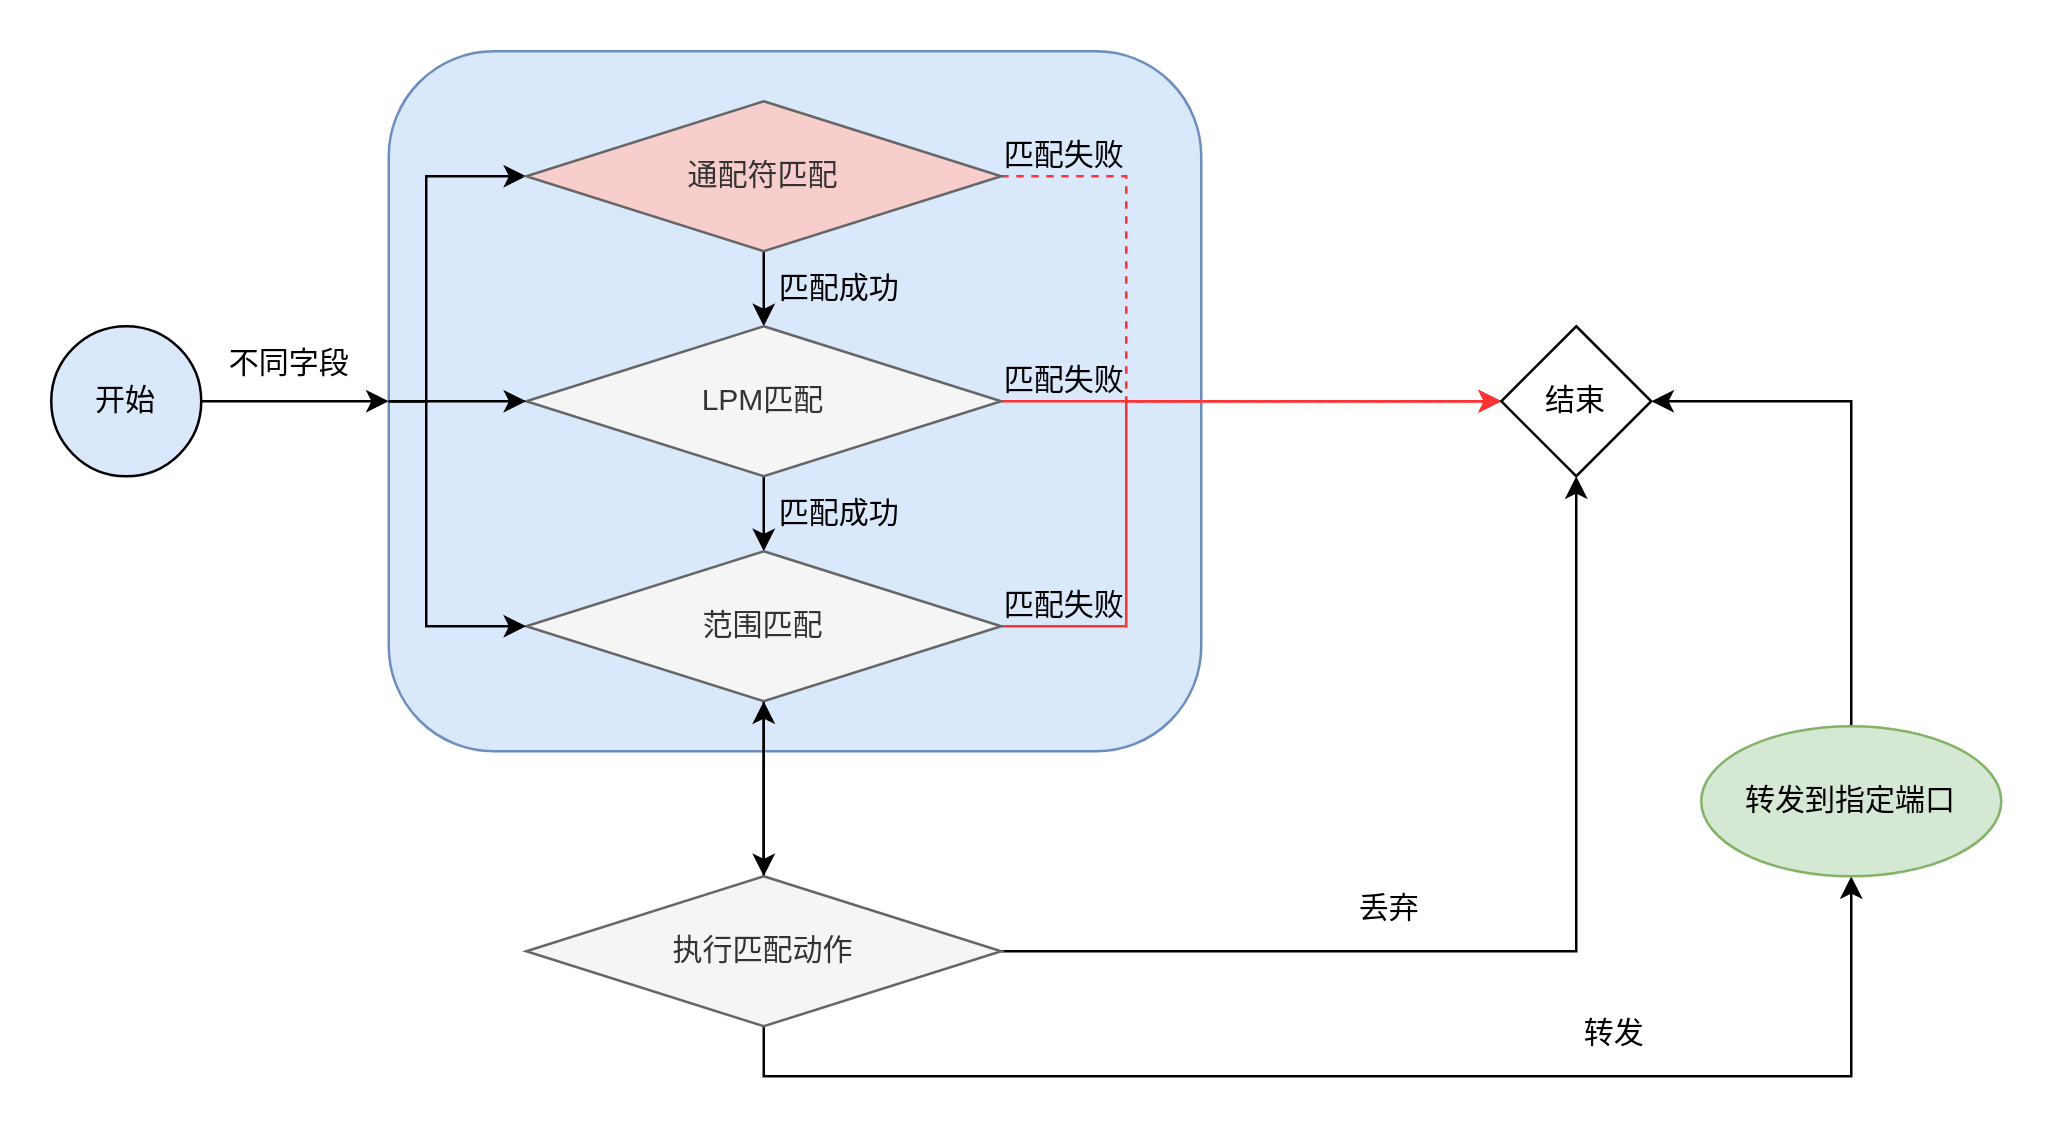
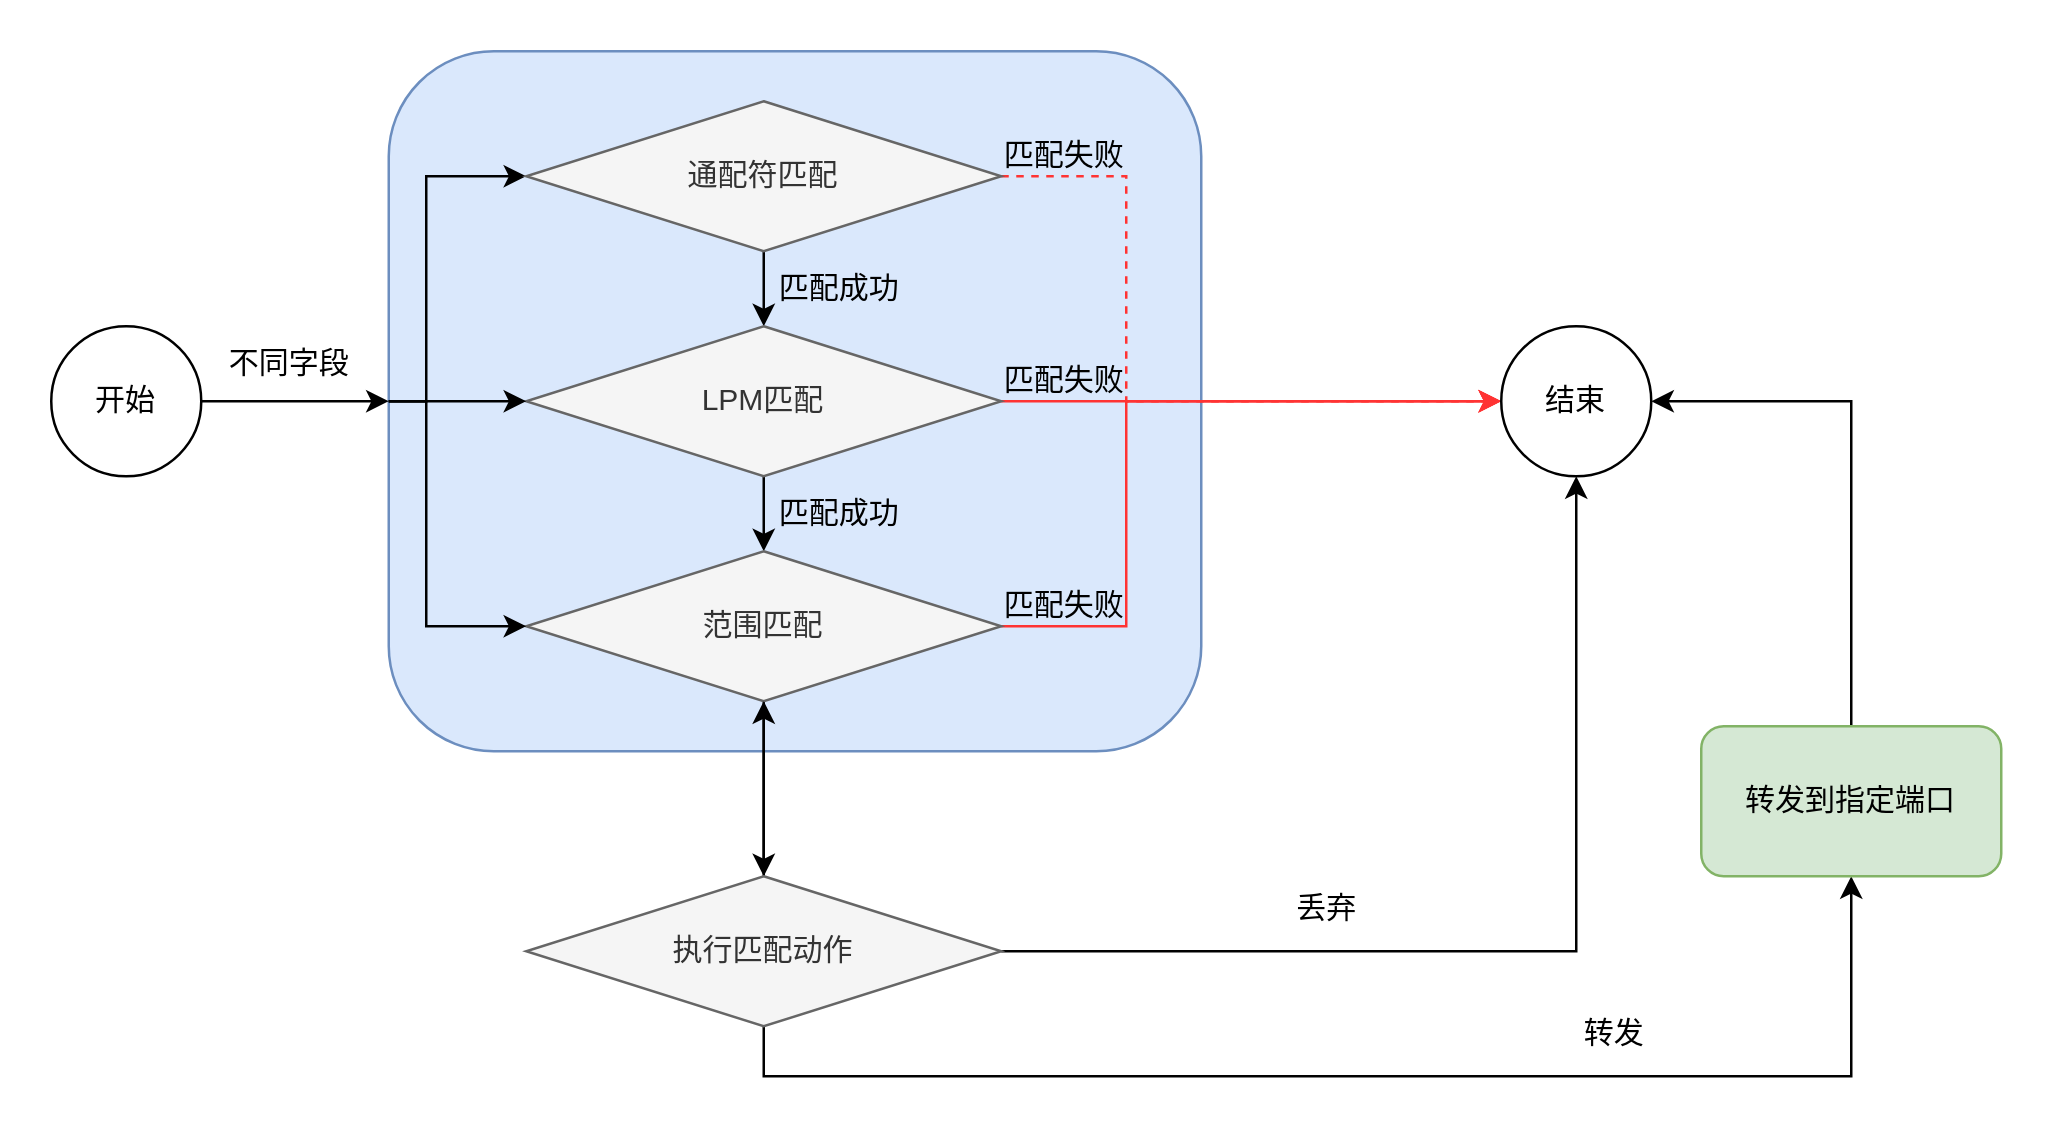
(764, 176) -> (764, 176)
(126, 401) -> (126, 401)
(1576, 401) -> (1576, 401)
(1851, 801) -> (1851, 801)
(1389, 909) -> (1326, 909)
